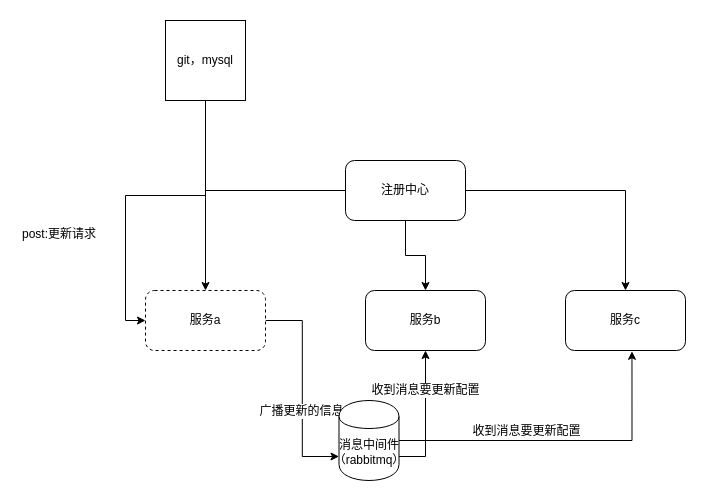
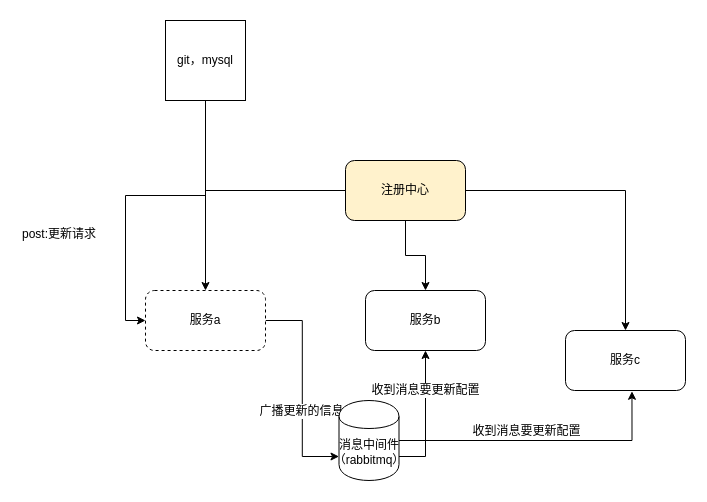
(406, 191) -> (406, 191)
(626, 321) -> (626, 361)
